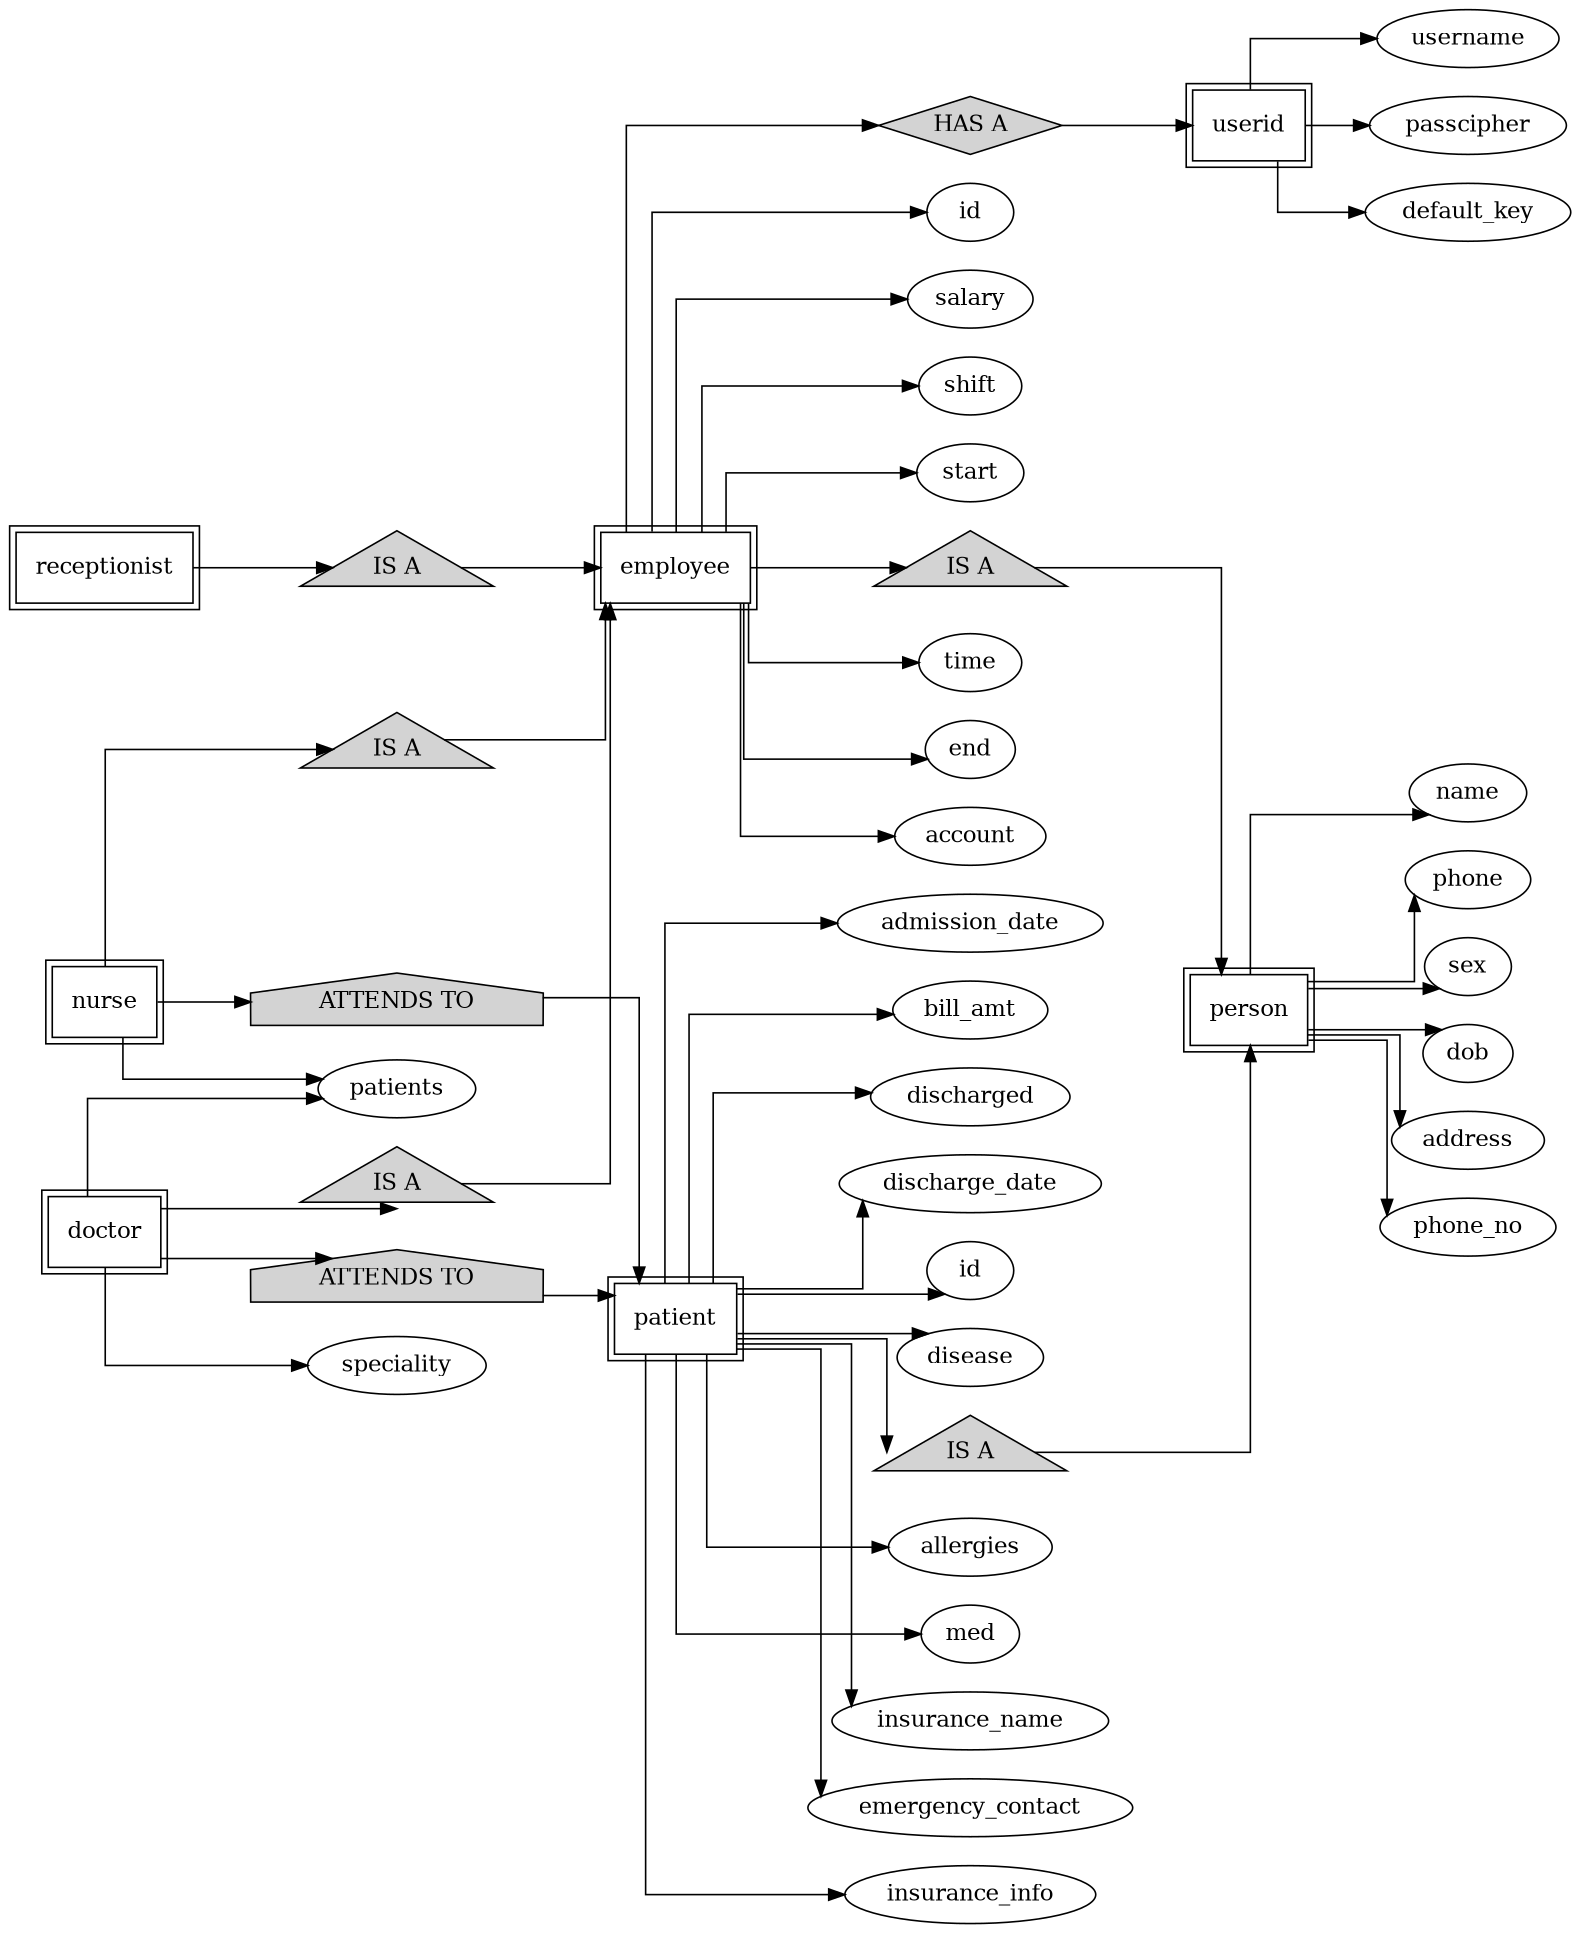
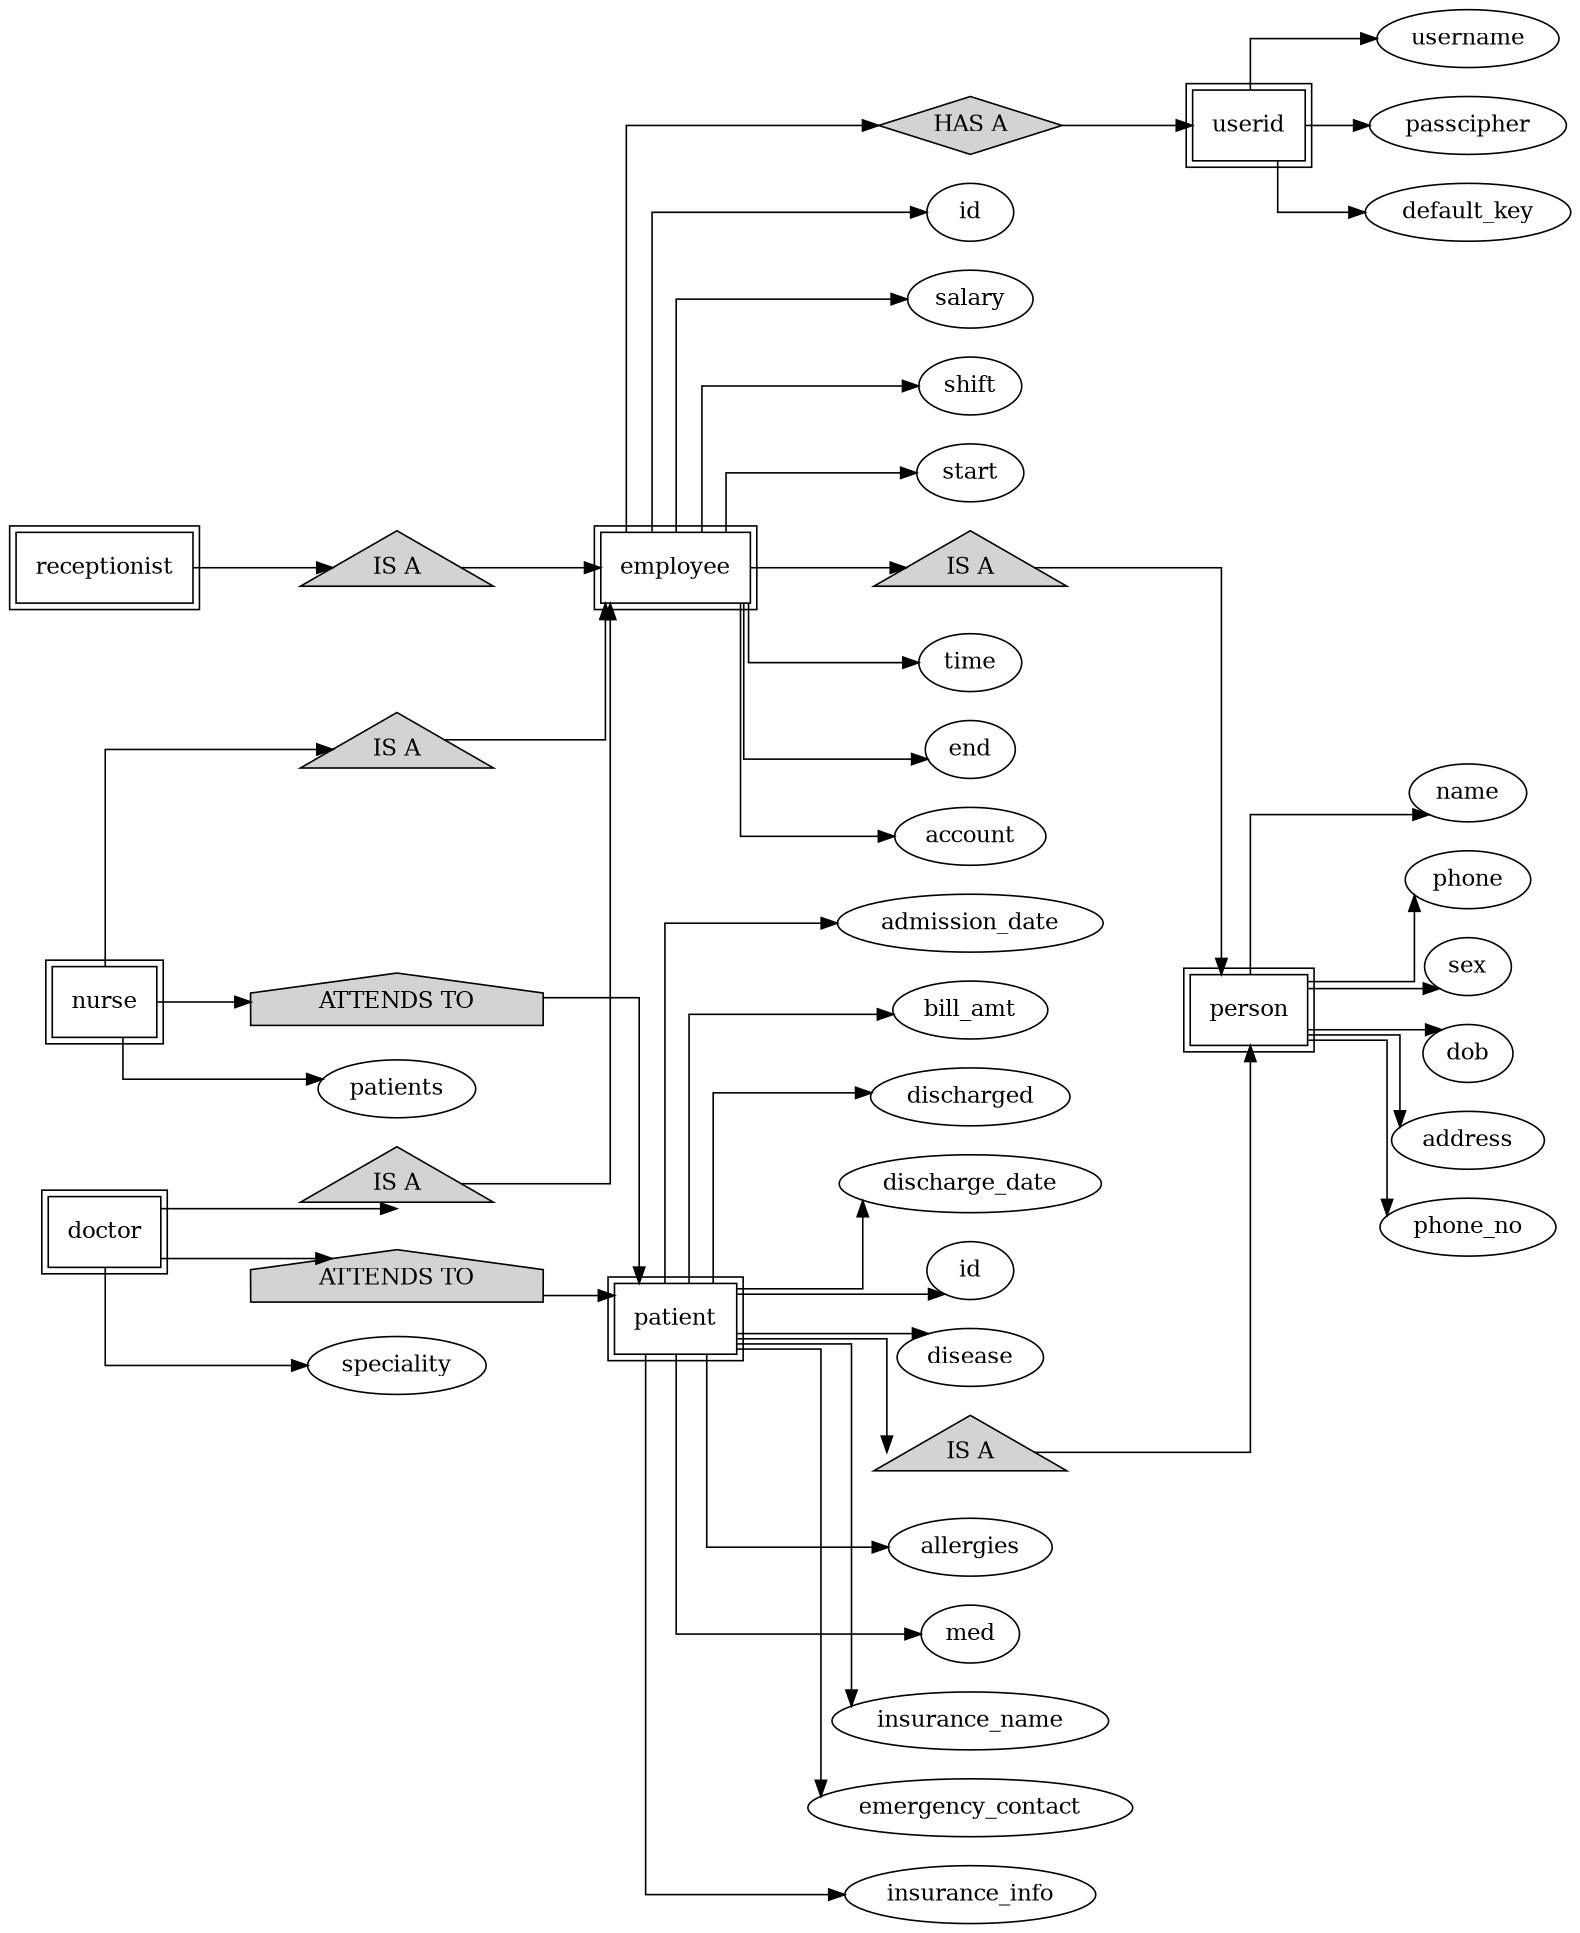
(148, 1098) -> none
